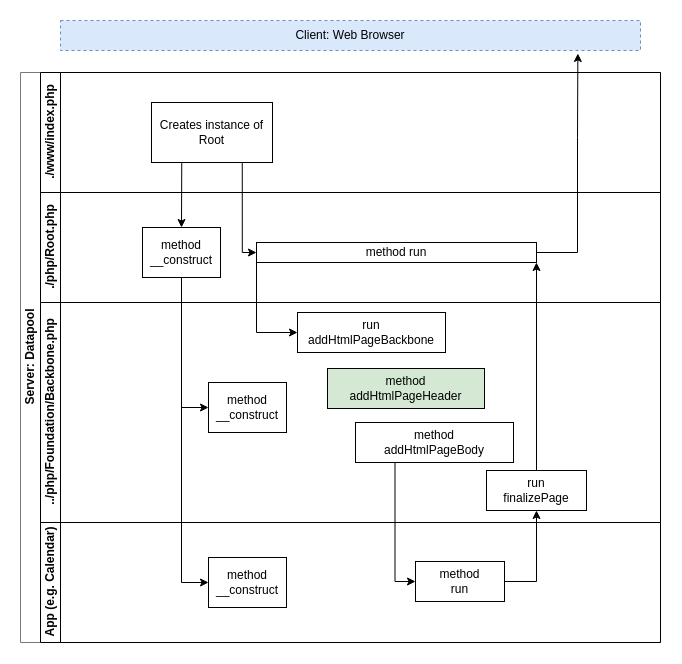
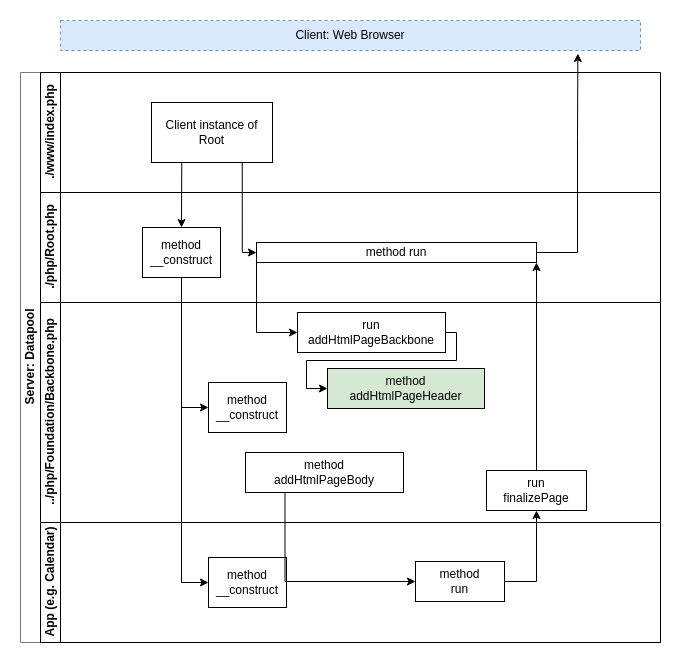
(212, 133) -> (212, 133)
none -> (381, 361)
(435, 443) -> (325, 473)
